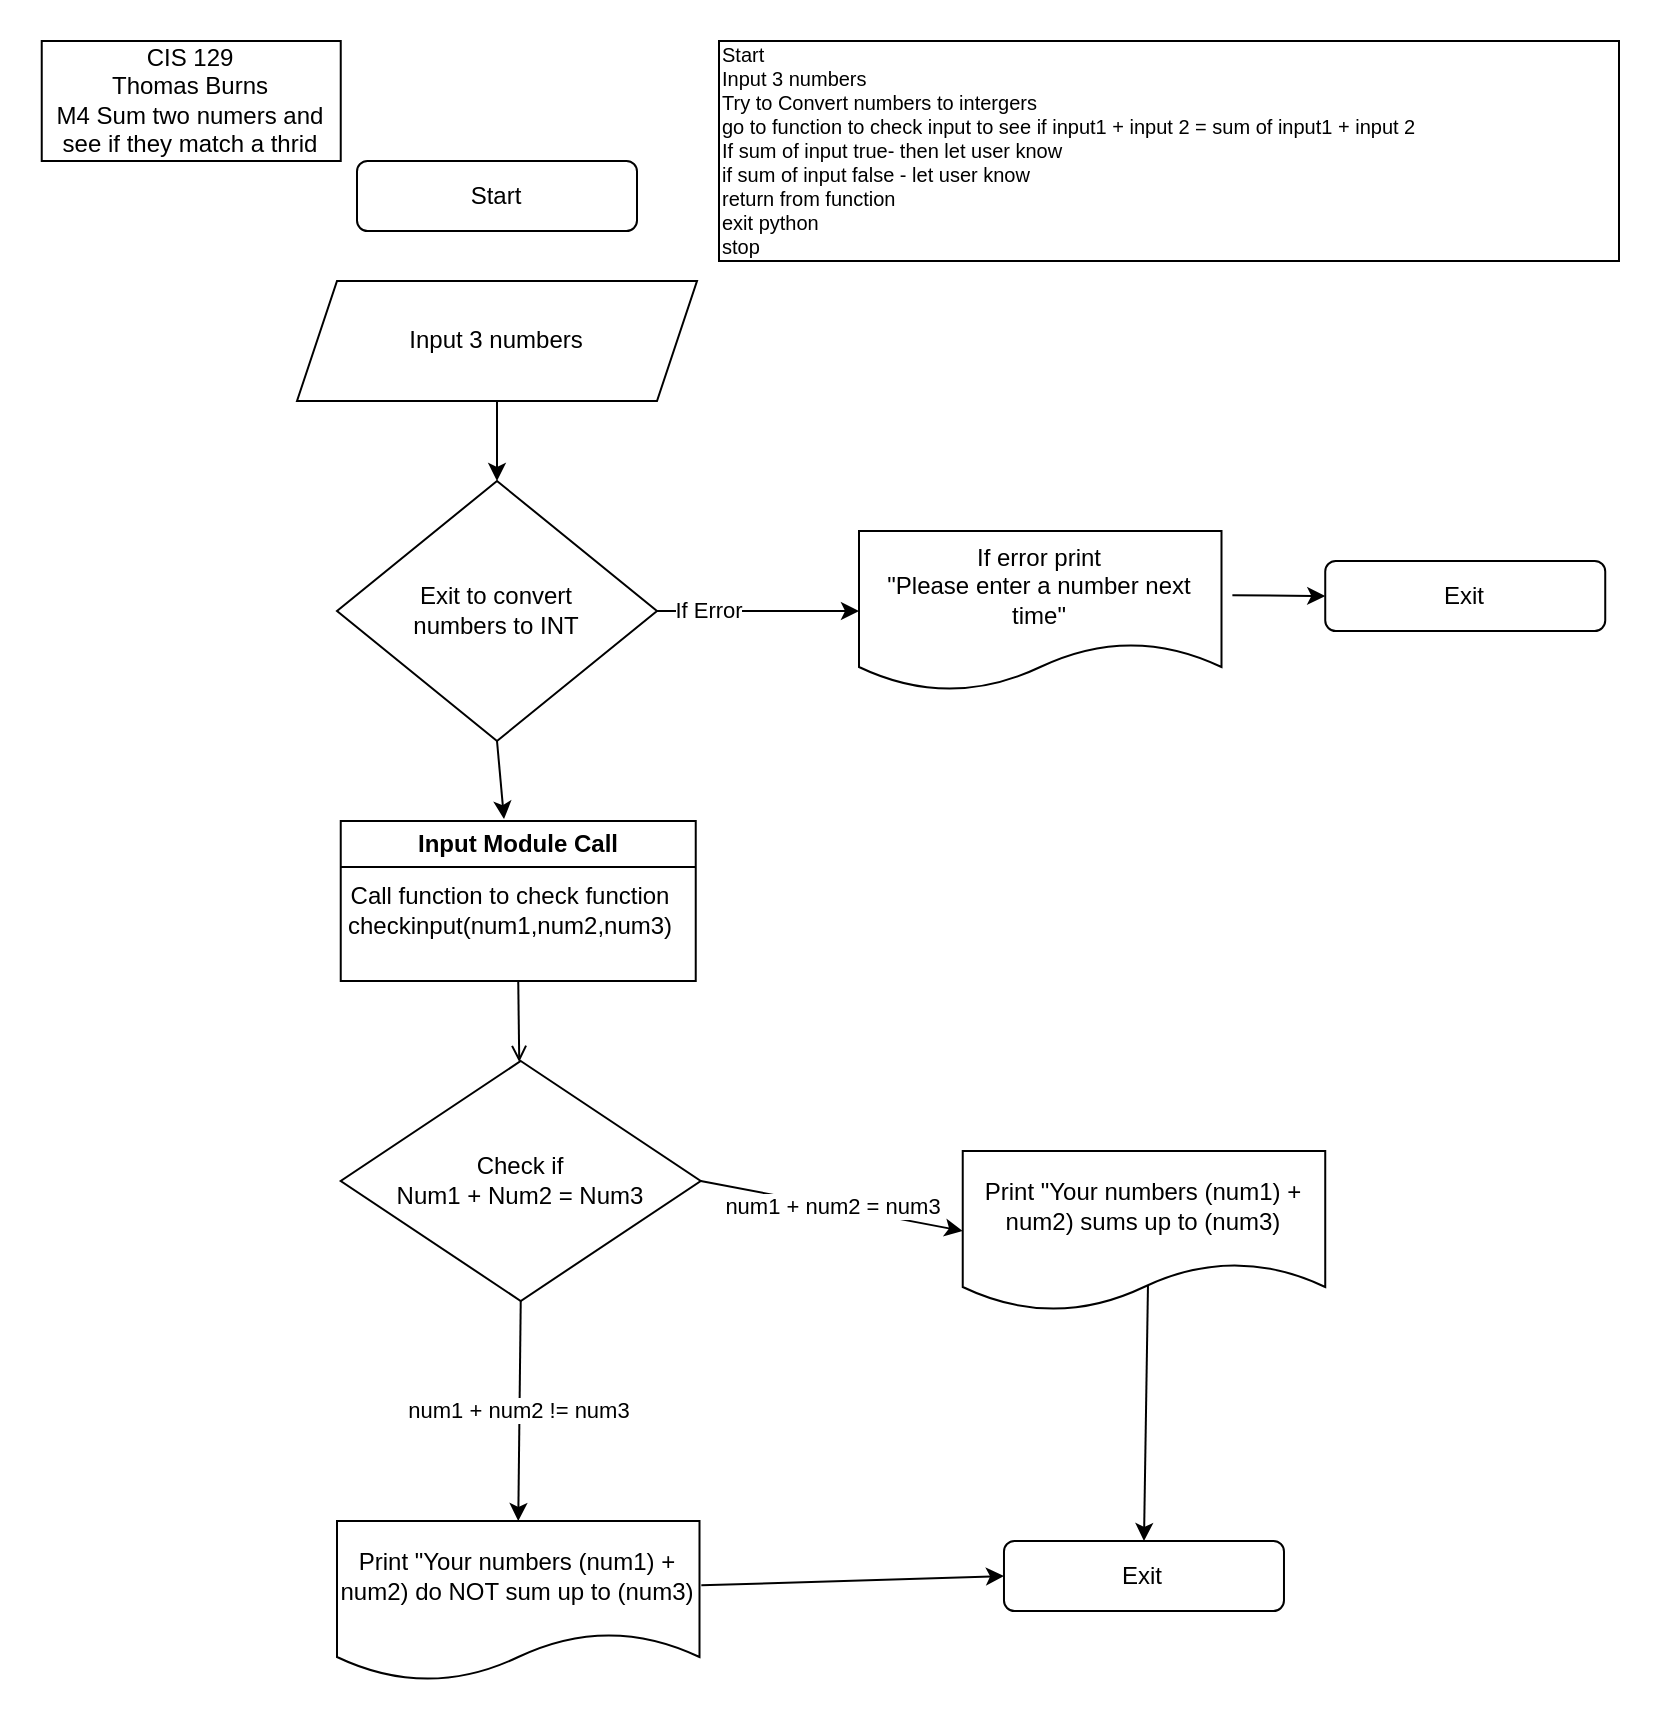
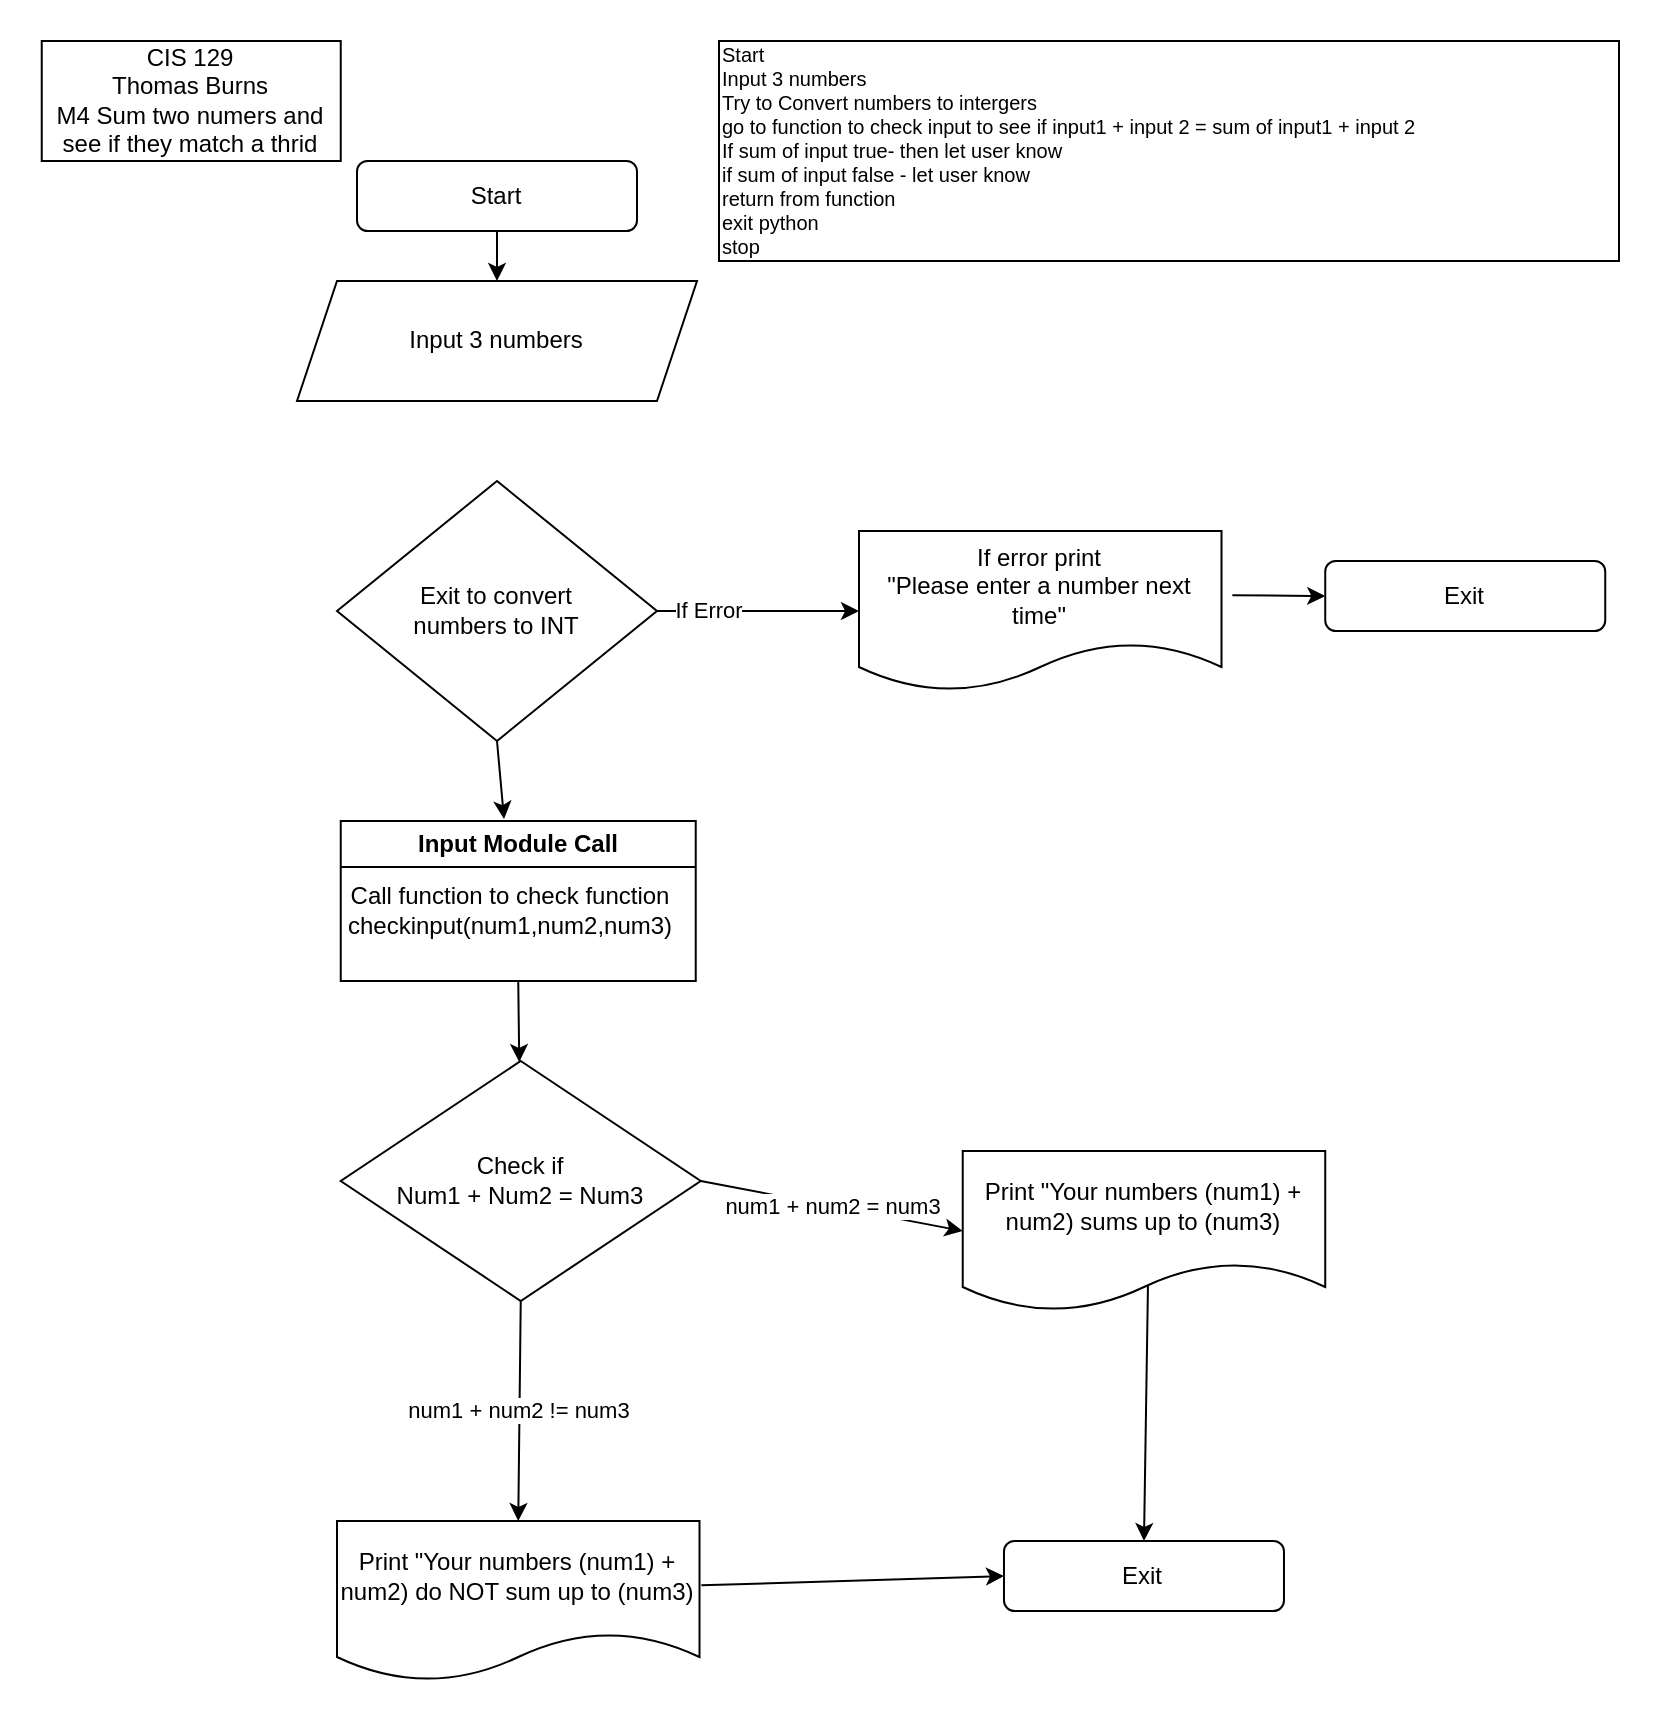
none -> (497, 249)
(497, 434) -> none
(519, 1050) -> (519, 1047)
